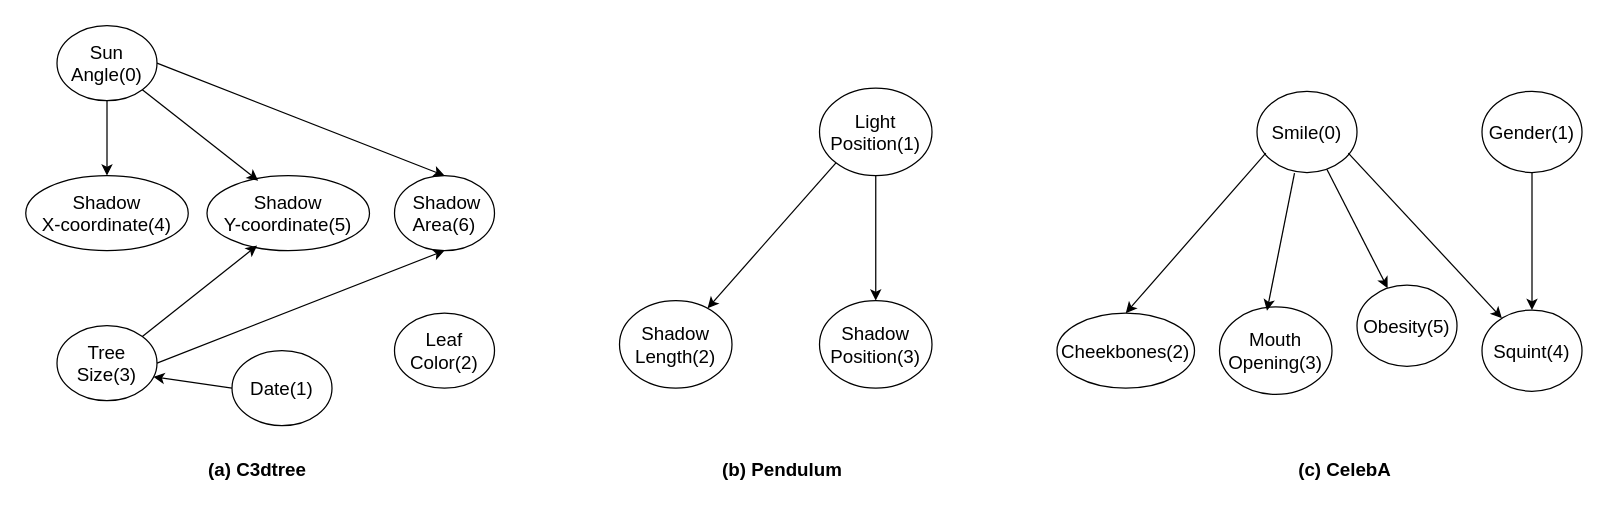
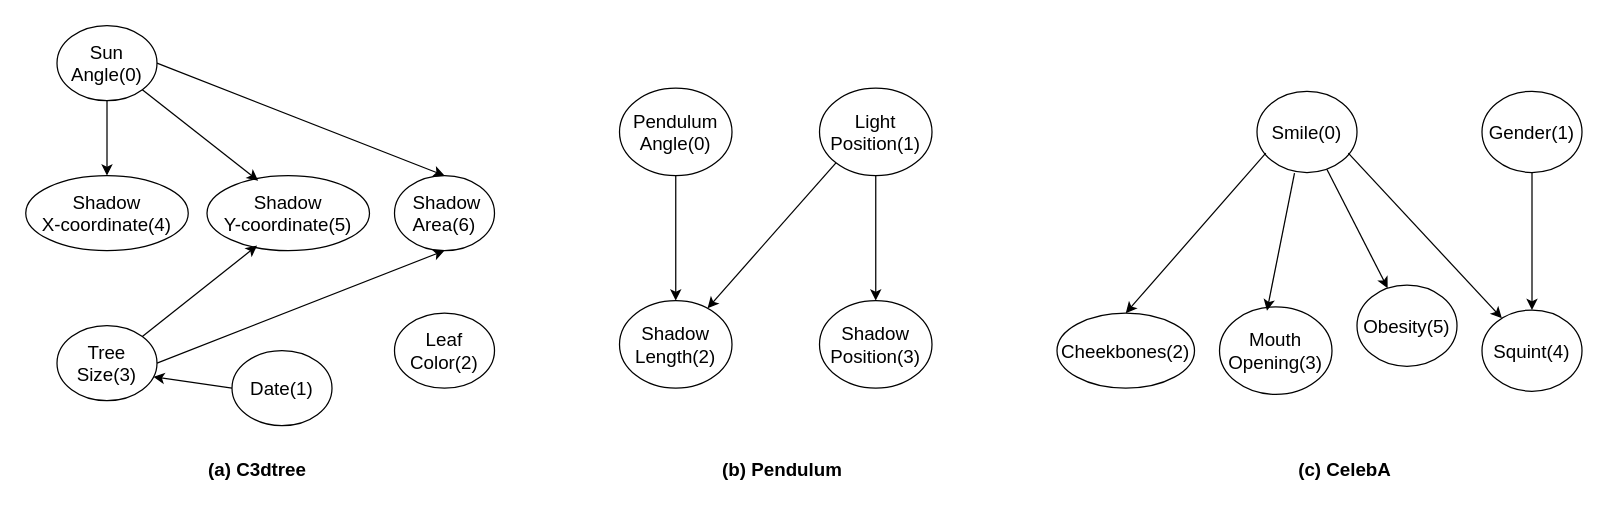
none -> (676, 132)
none -> (676, 234)
